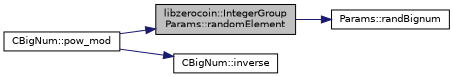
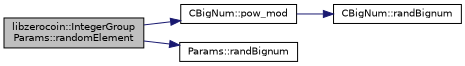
(133, 32) -> (157, 23)
(226, 63) -> (397, 14)
